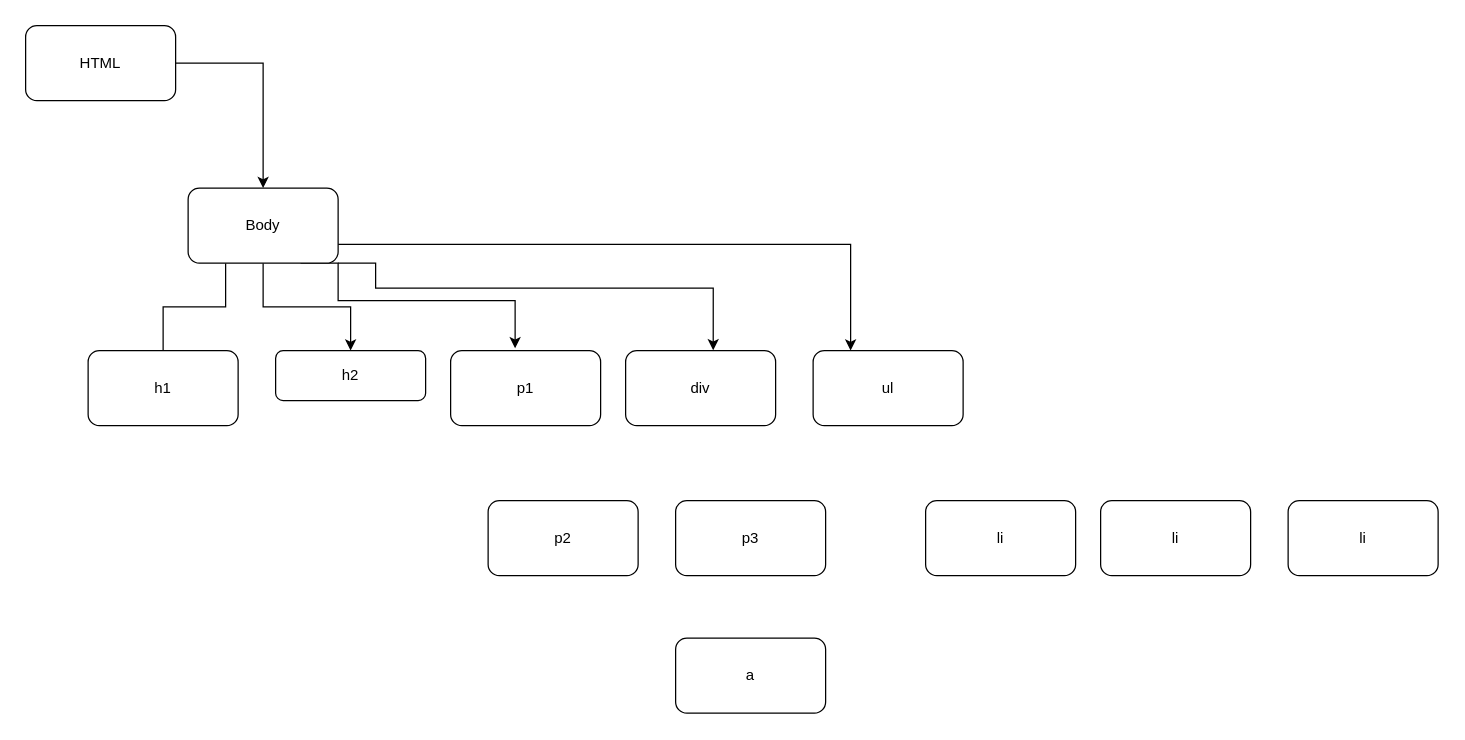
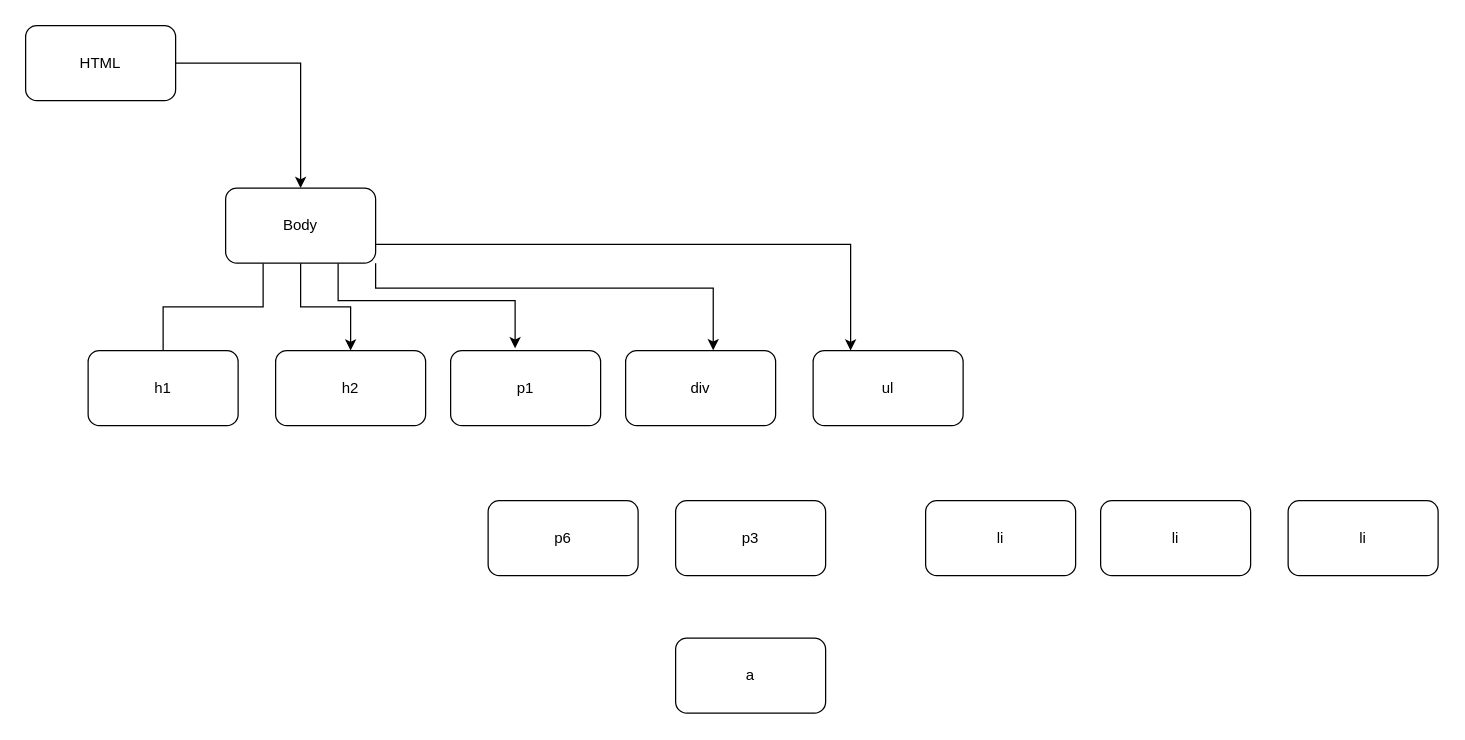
(263, 226) -> (301, 226)
(351, 376) -> (351, 388)
(563, 538) -> (563, 538)
